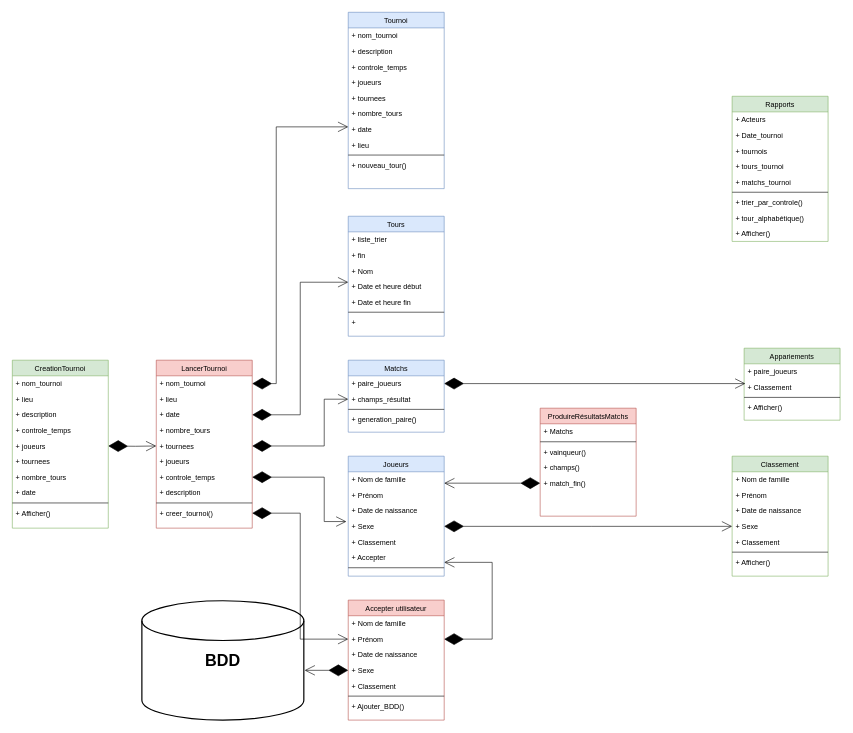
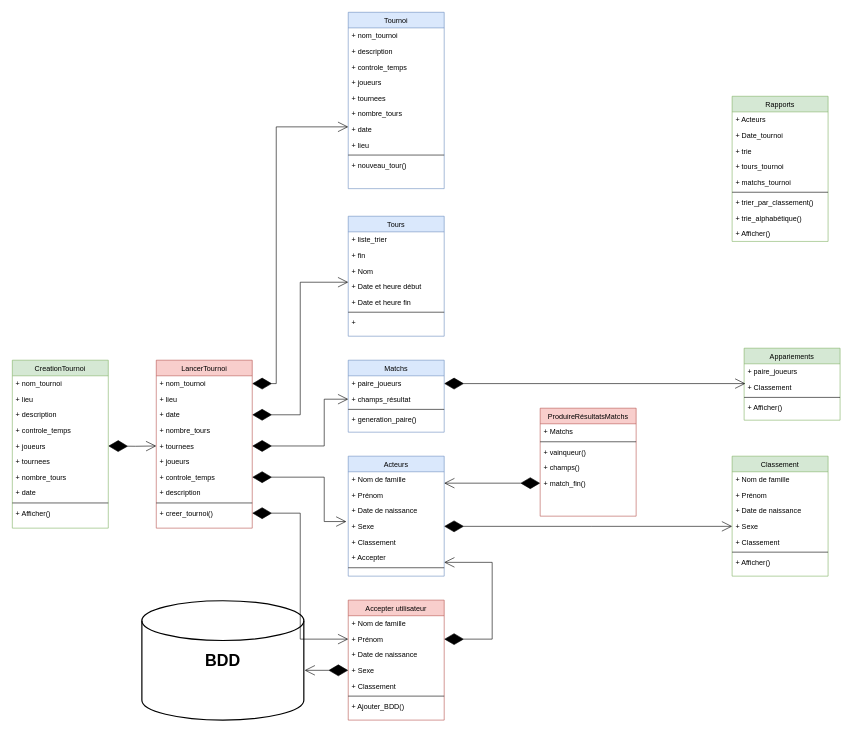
(754, 151) -> (746, 151)
(777, 203) -> (781, 203)
(775, 218) -> (774, 218)
(396, 464) -> (396, 464)
